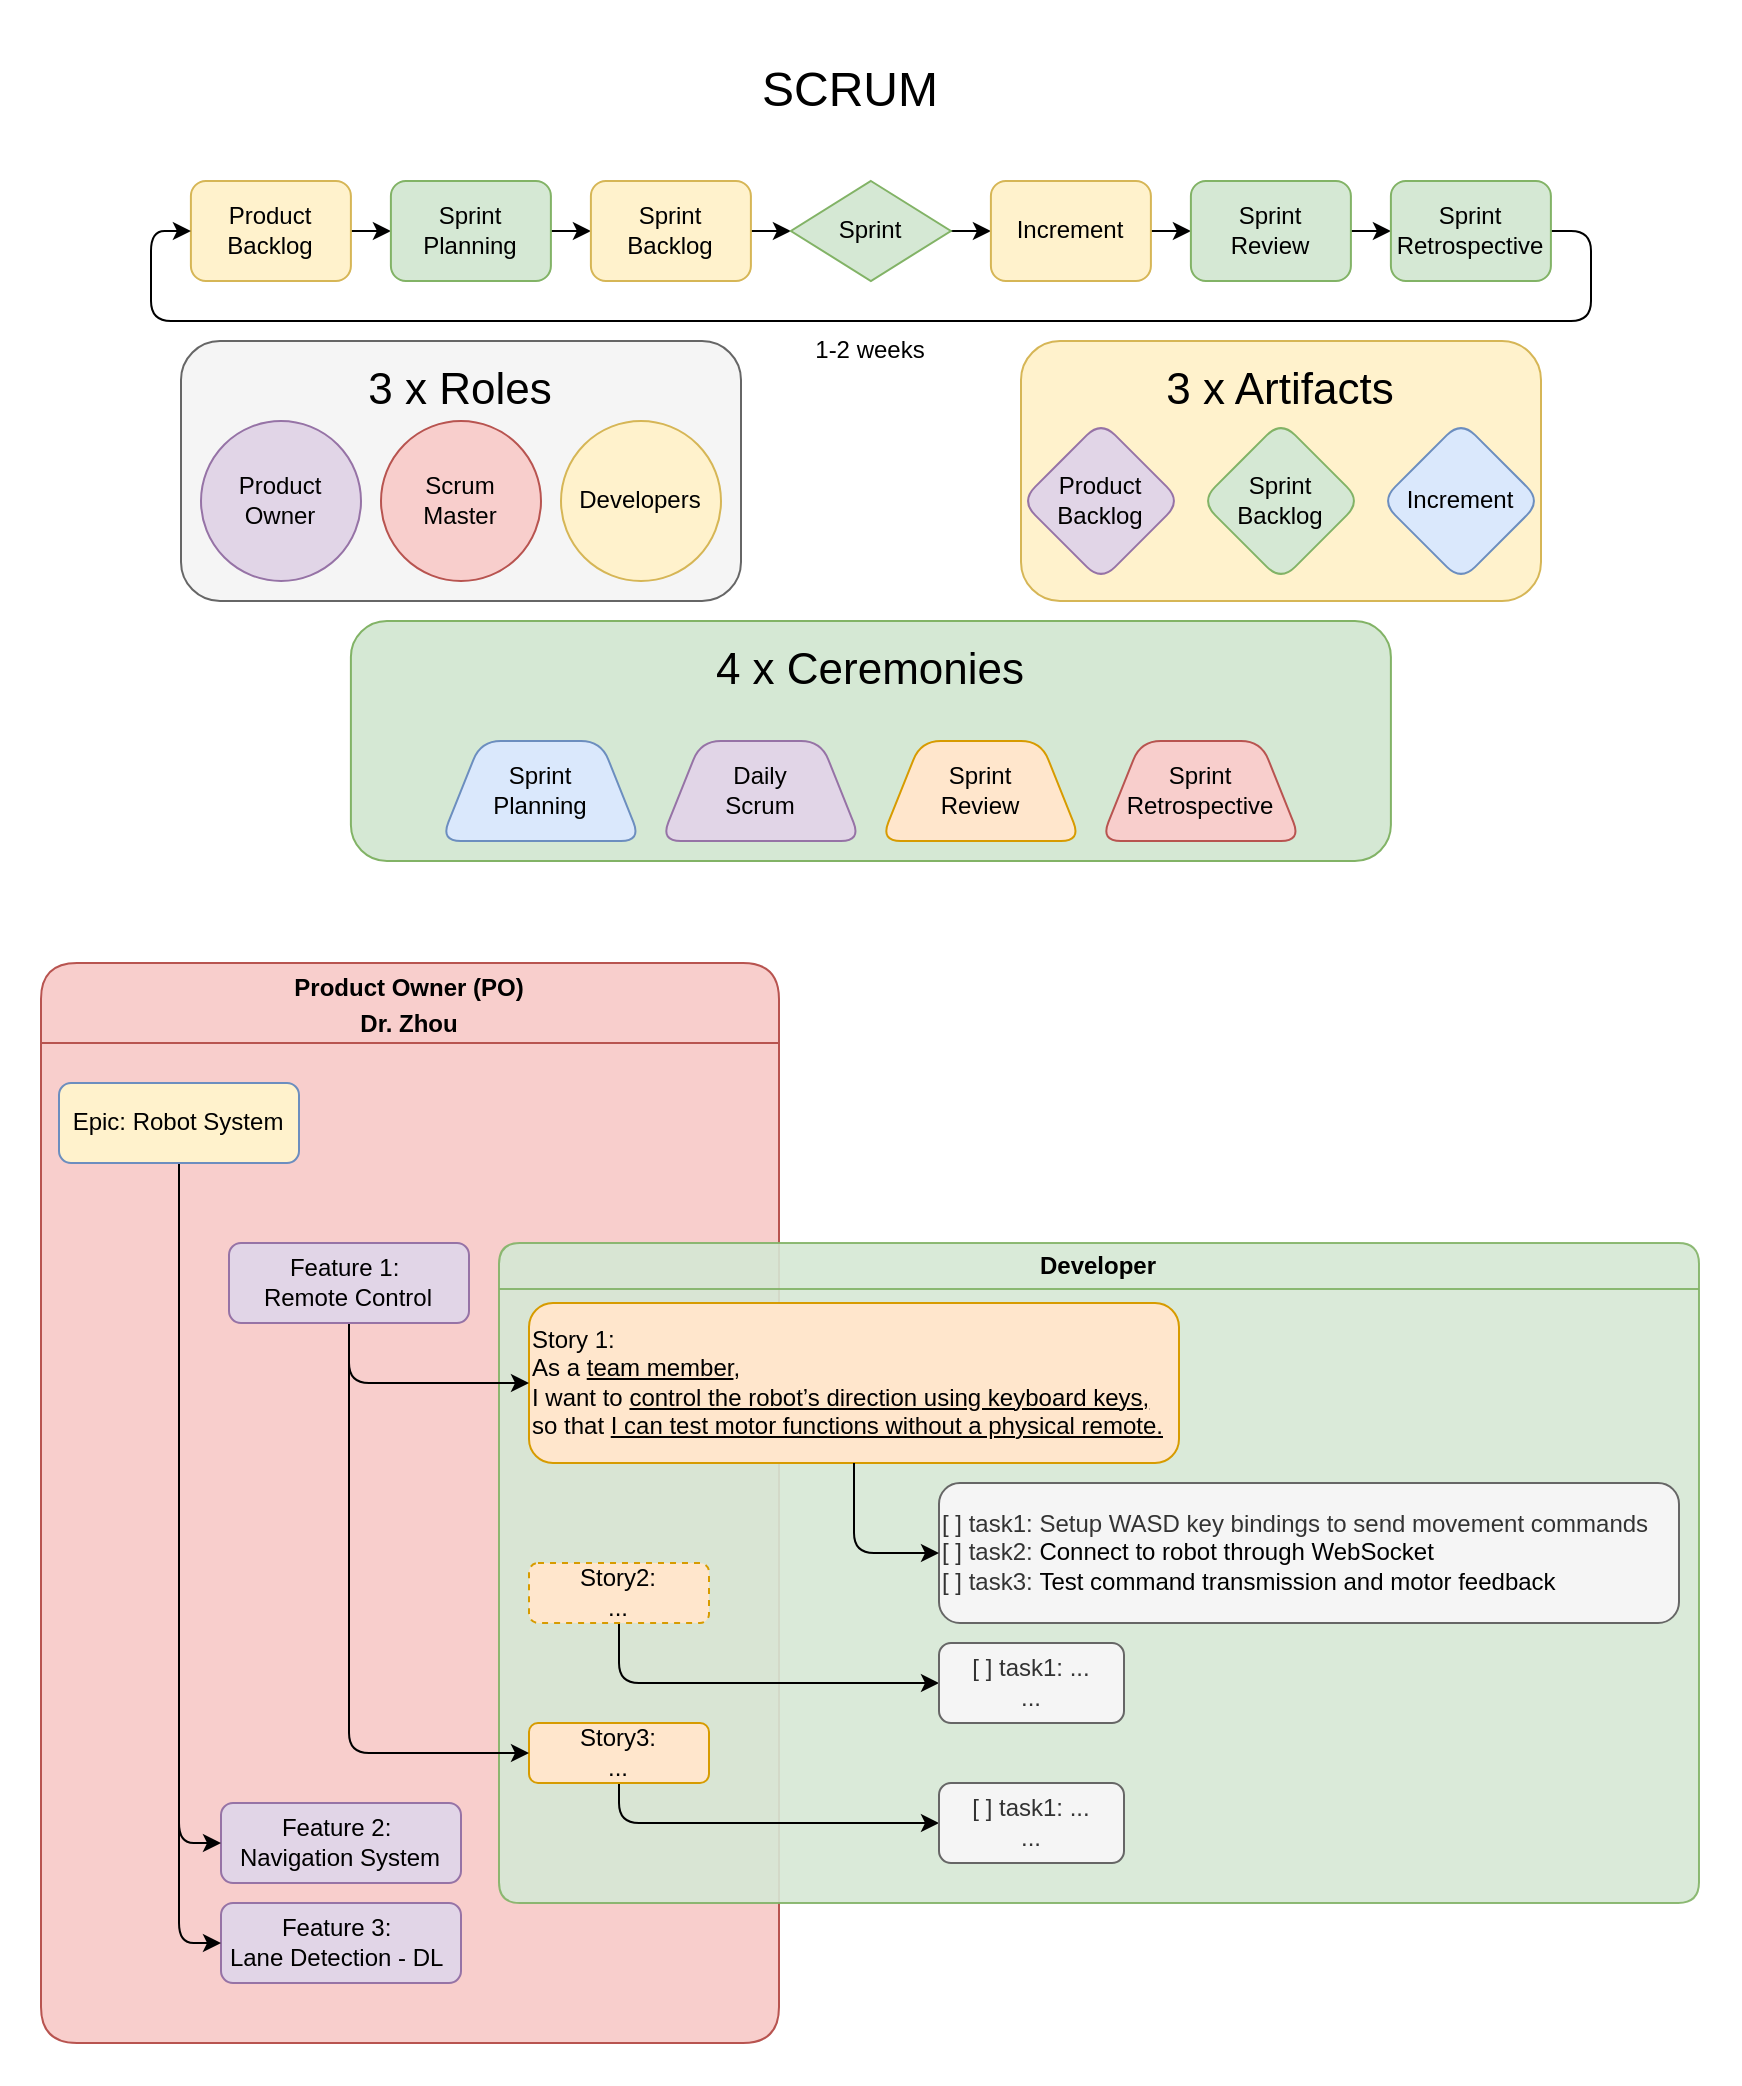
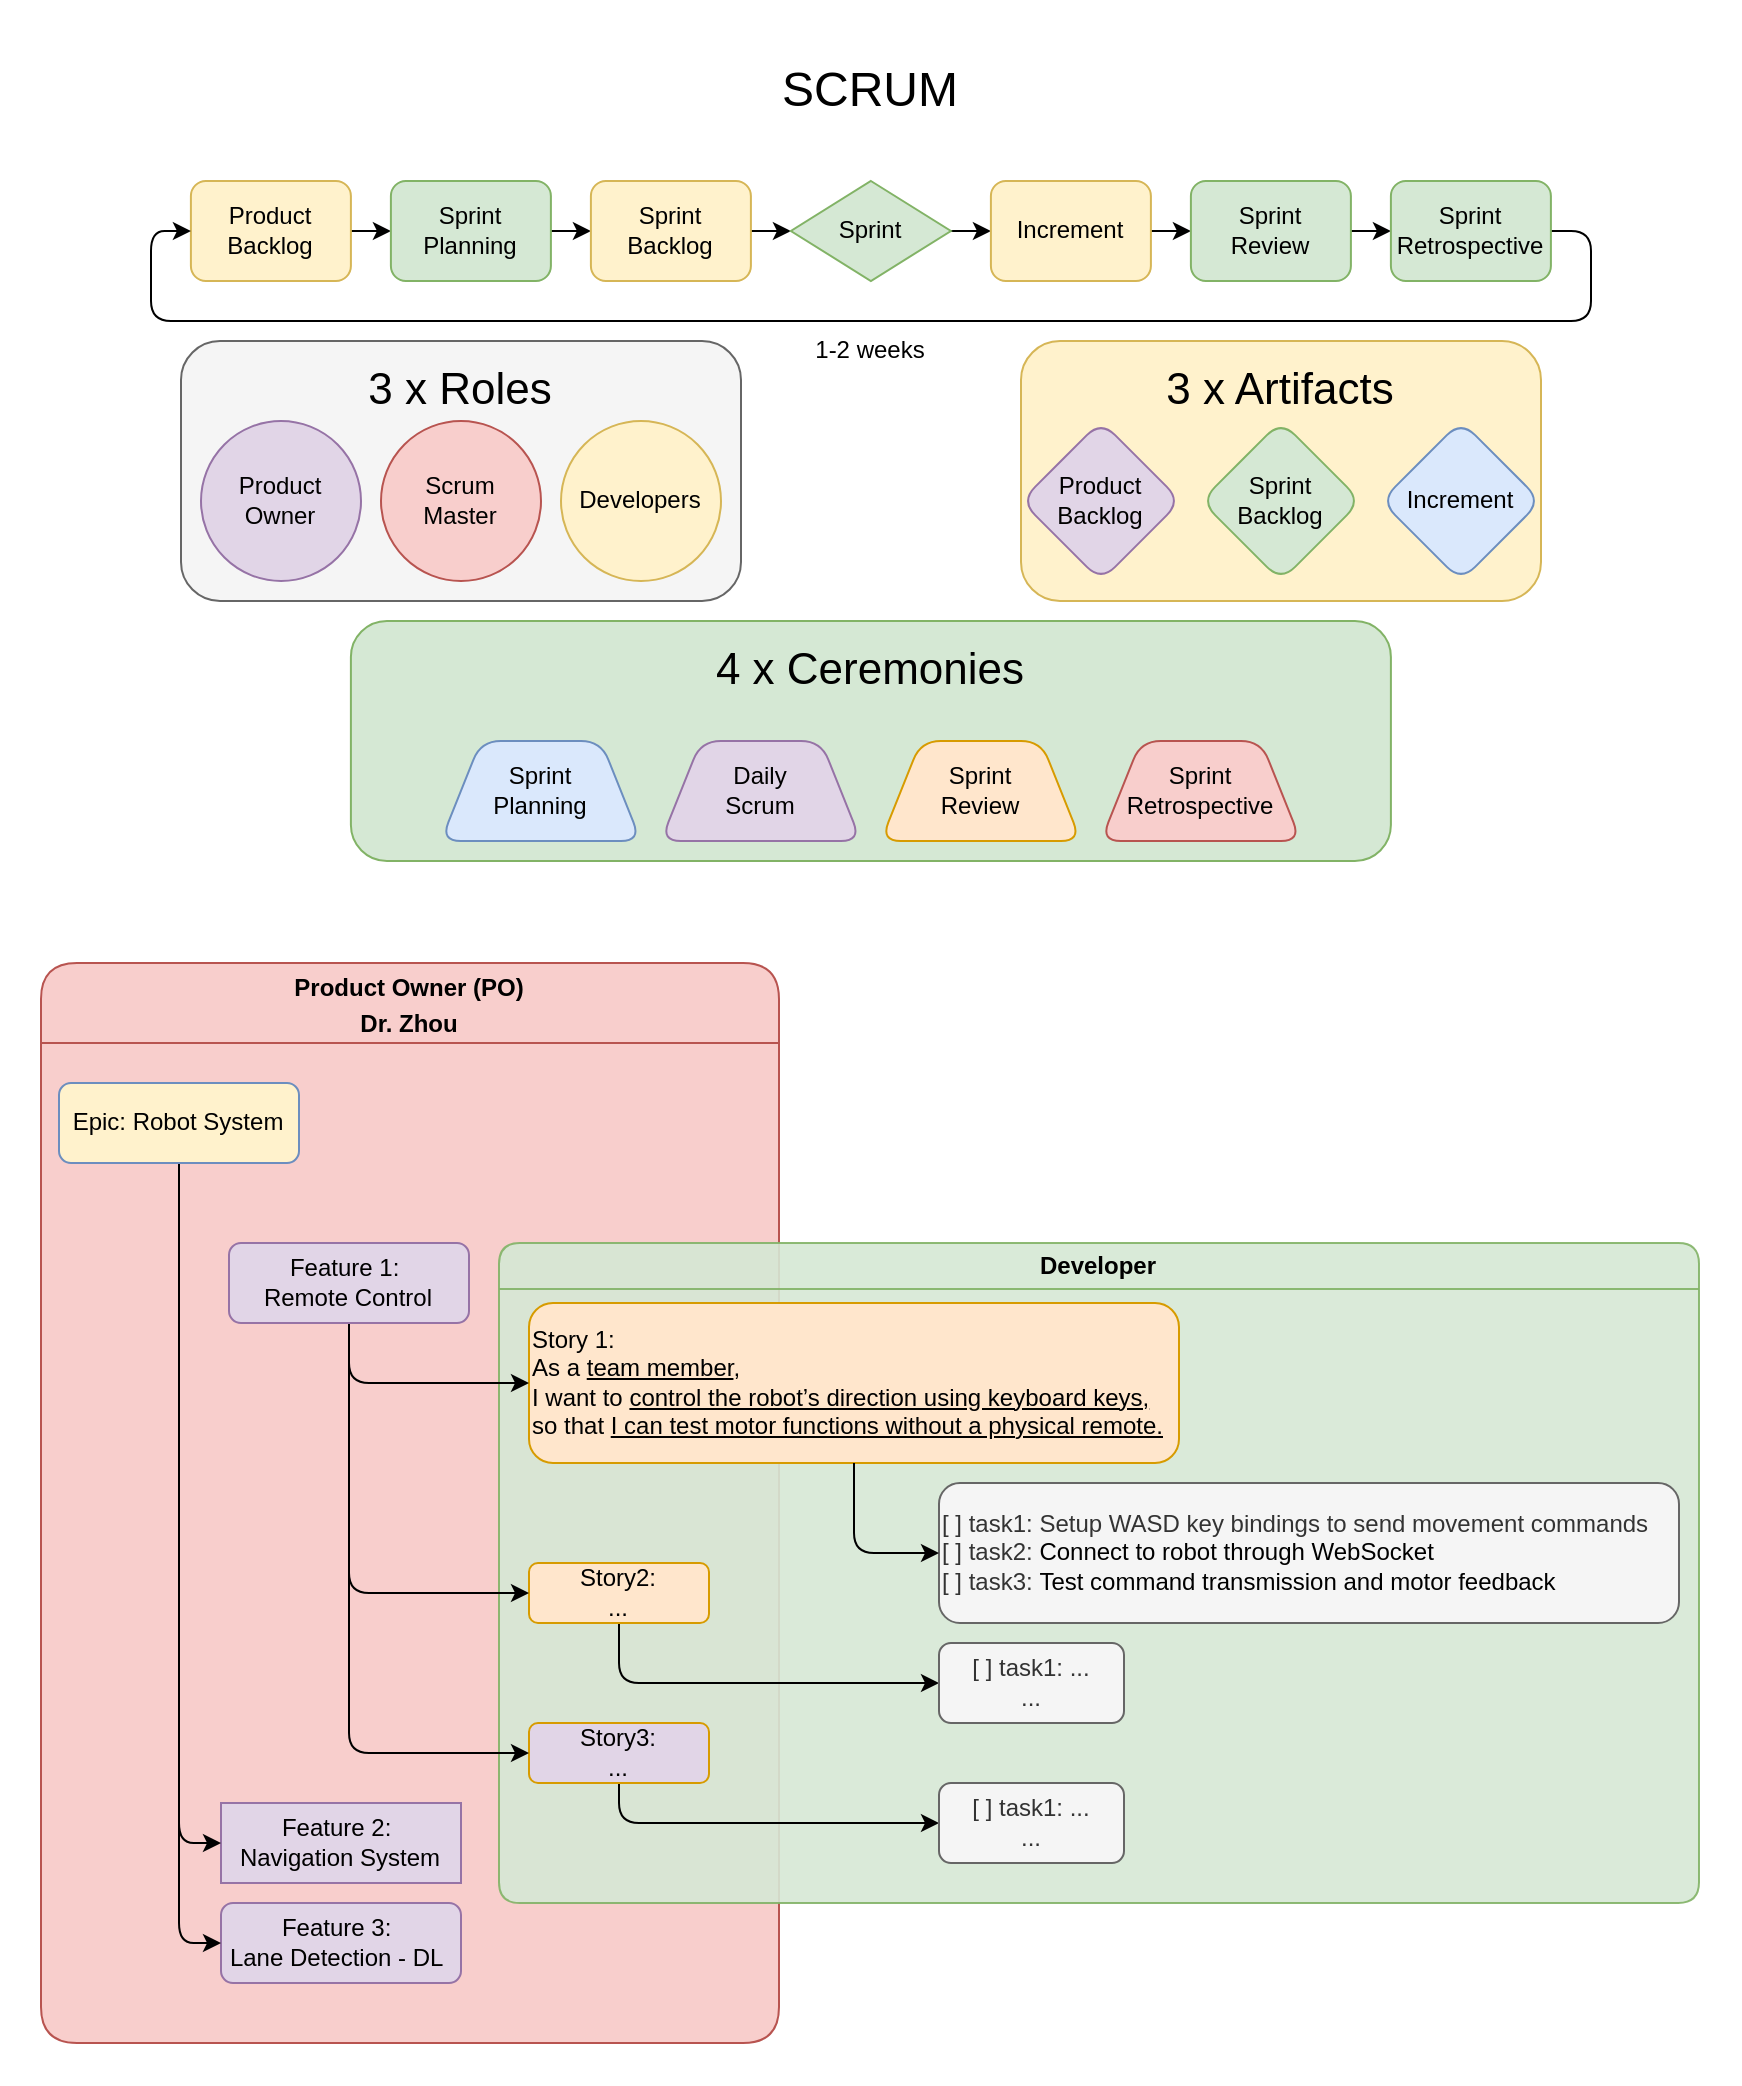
(851, 91) -> (871, 91)
none -> (435, 1593)
(619, 1593) -> (619, 1593)
(619, 1753) -> (619, 1753)
(341, 1843) -> (341, 1843)
